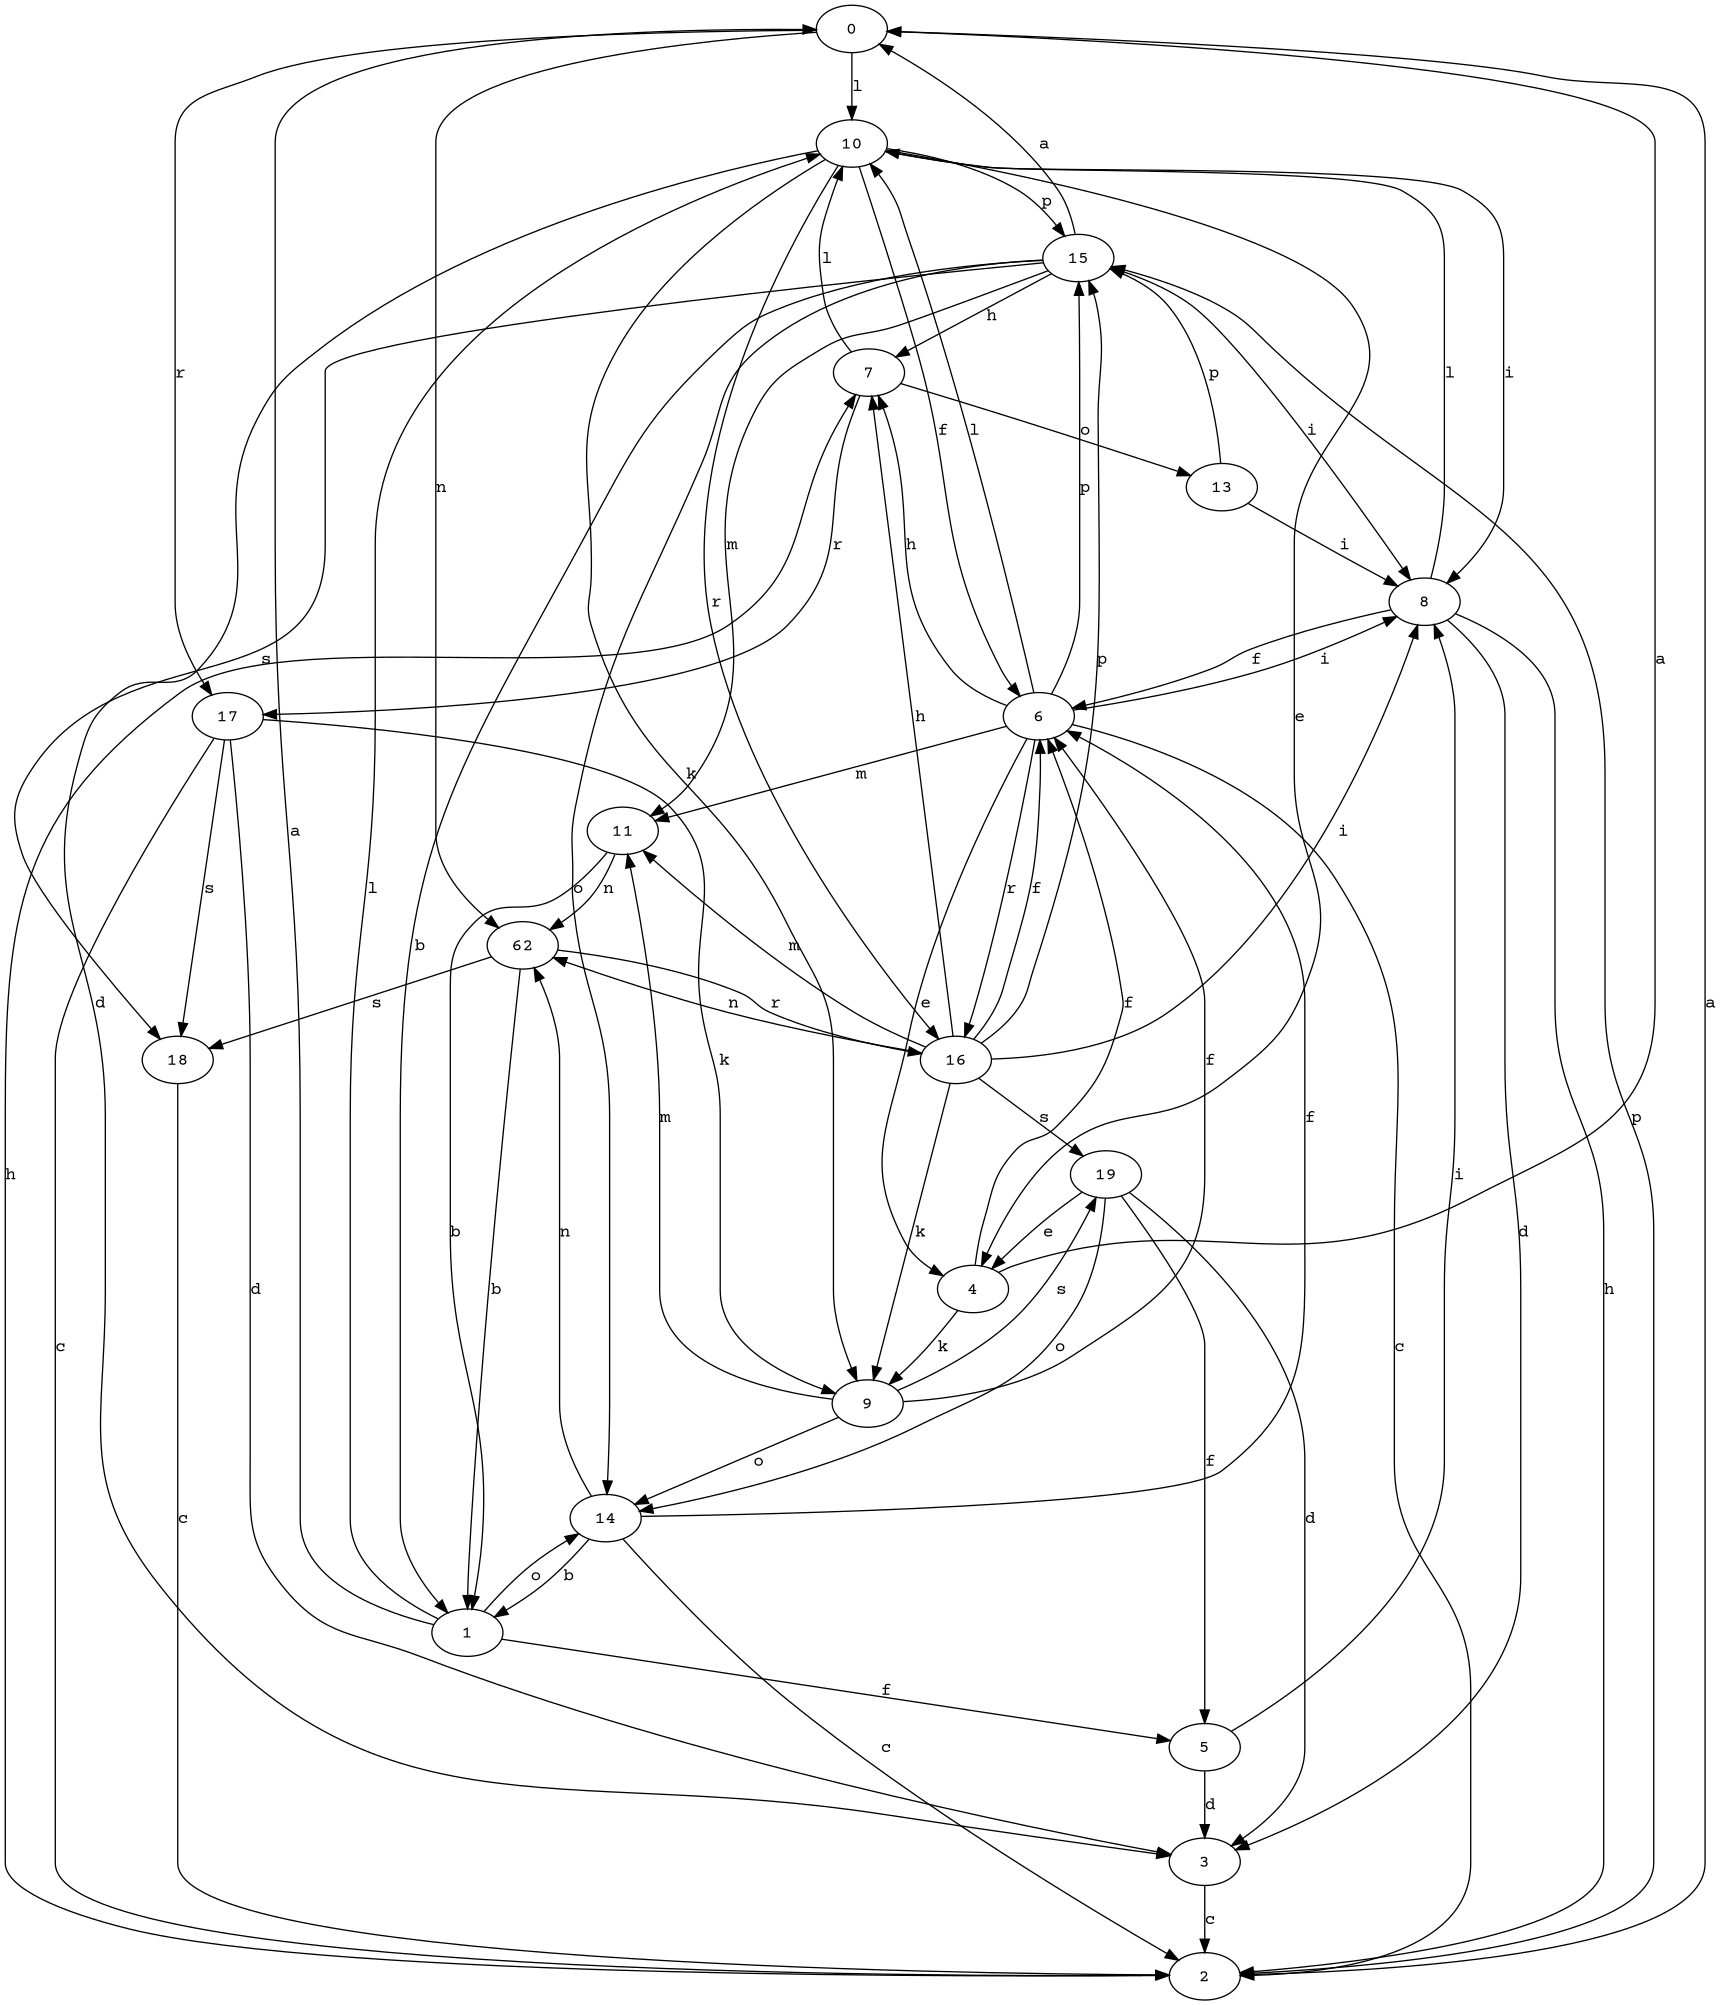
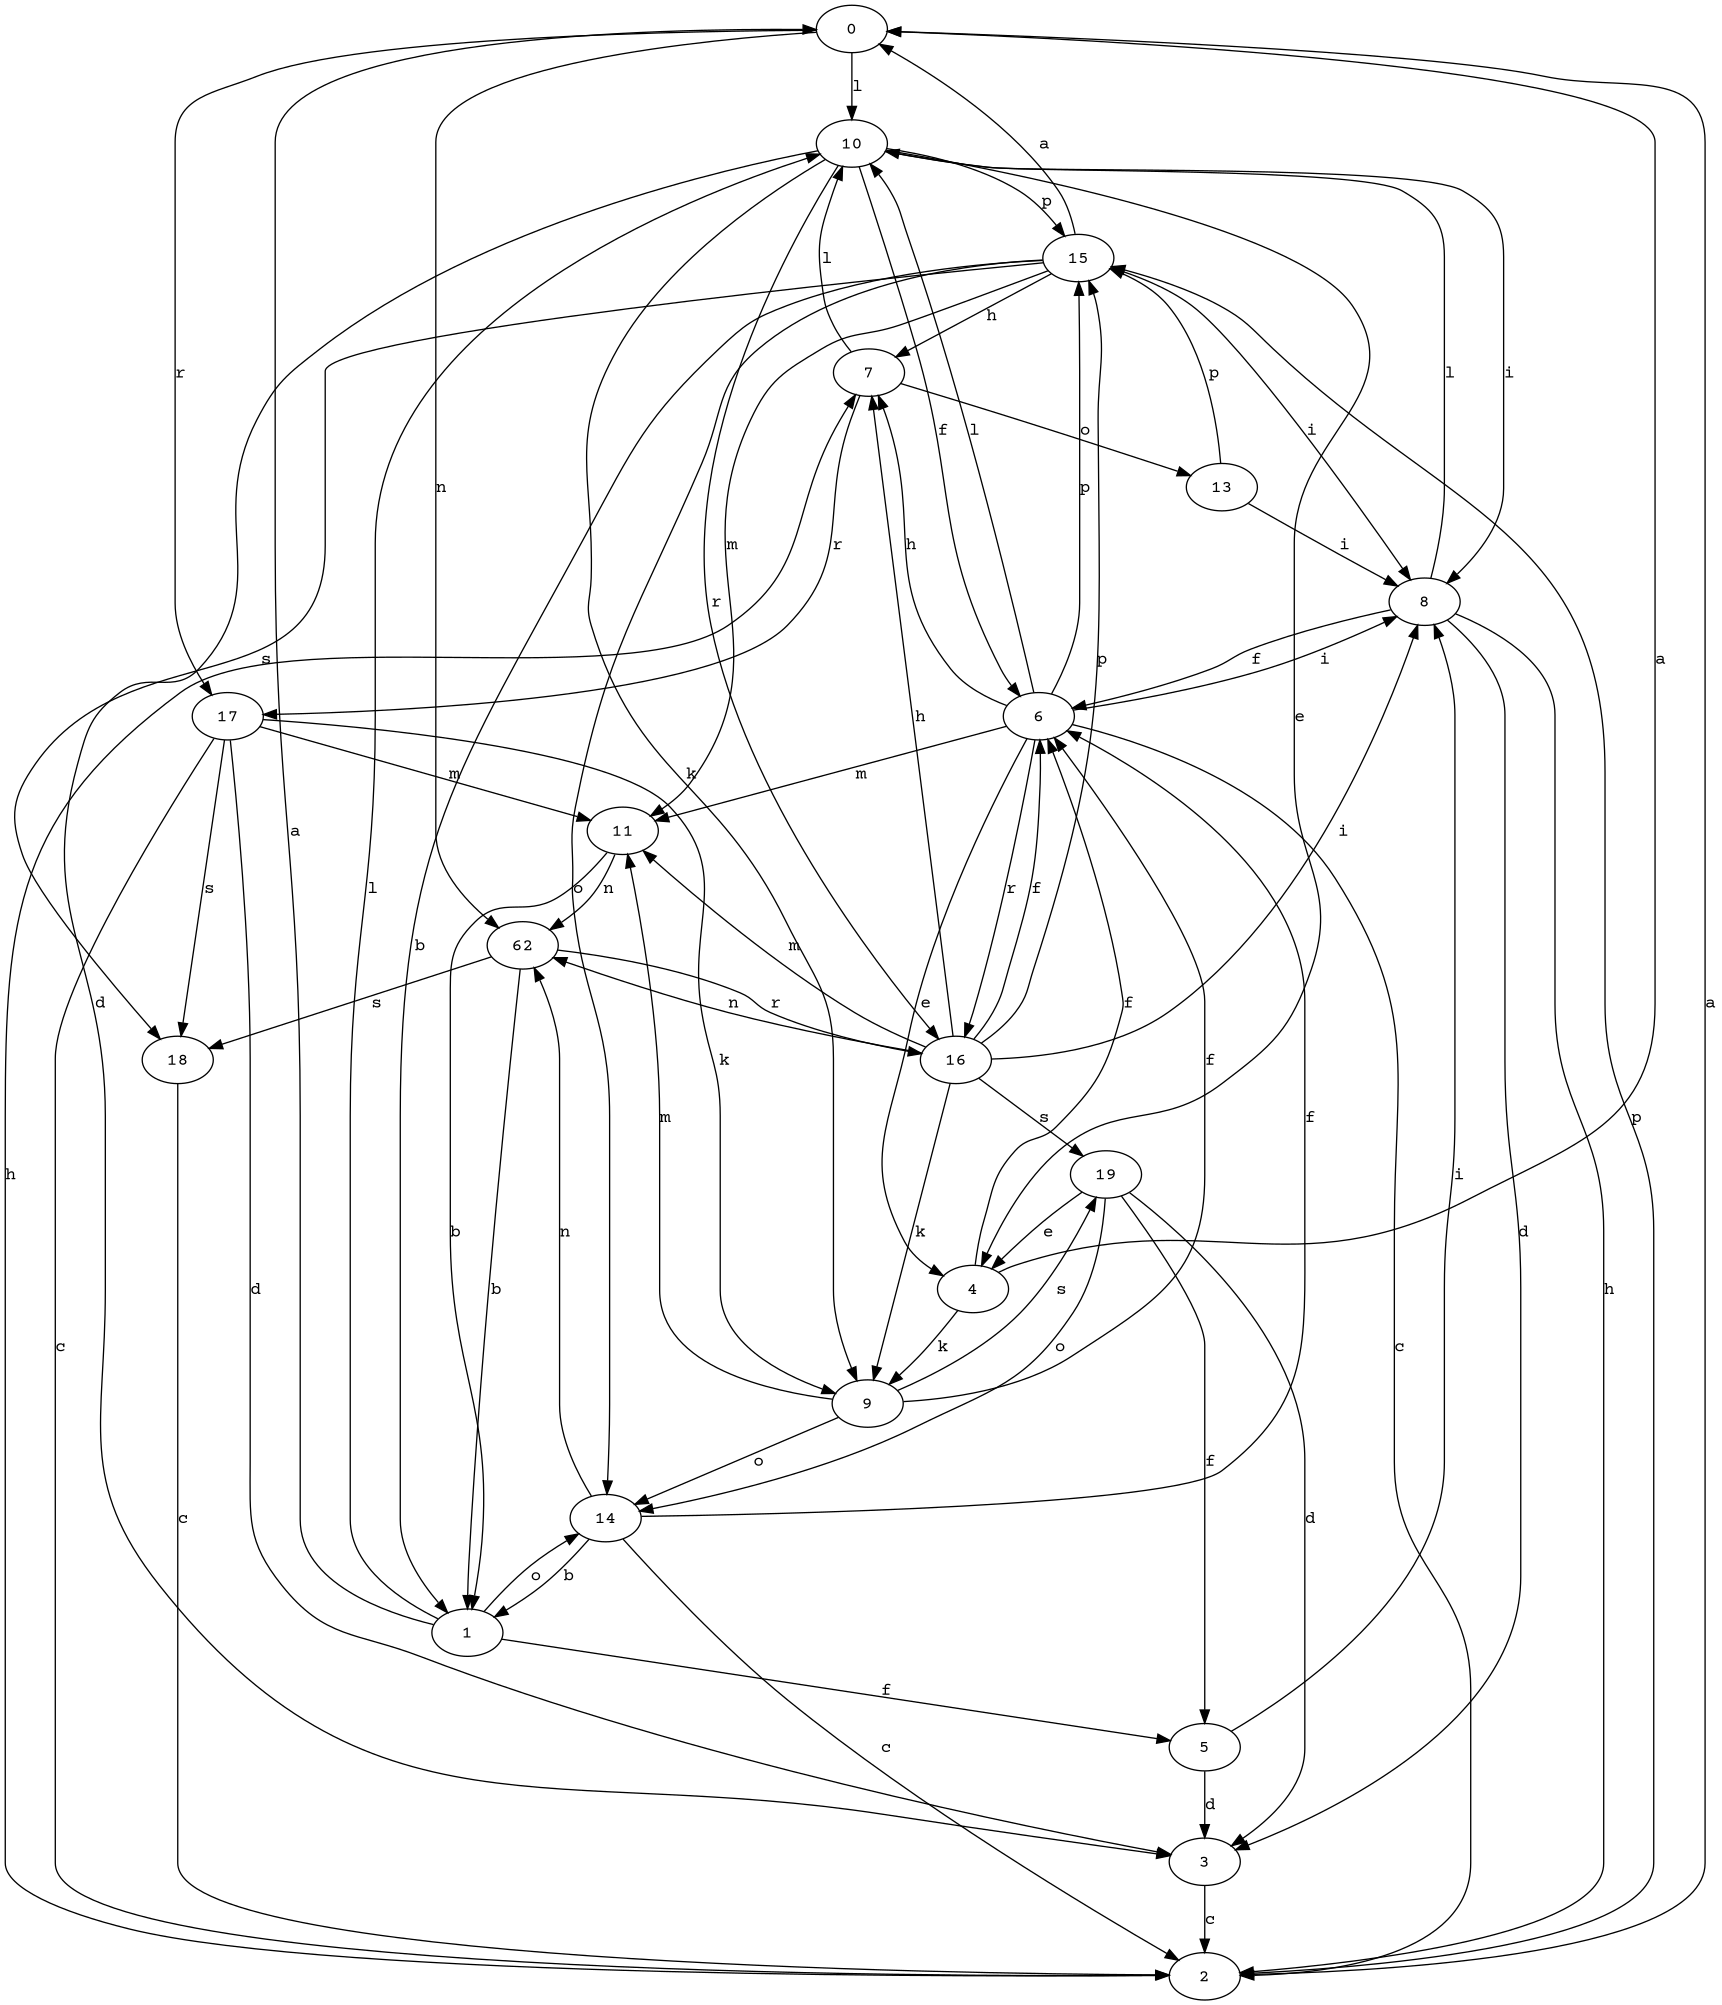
none -> (419, 772)
